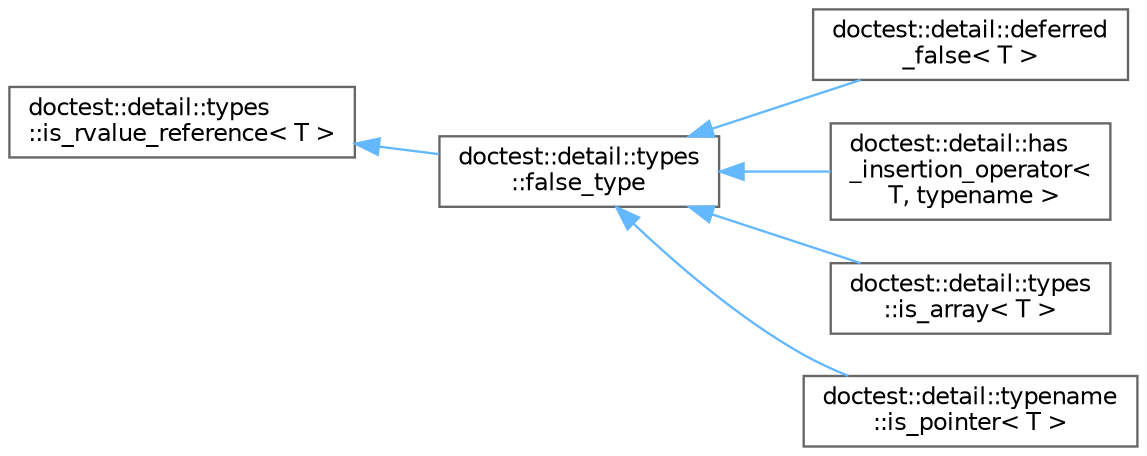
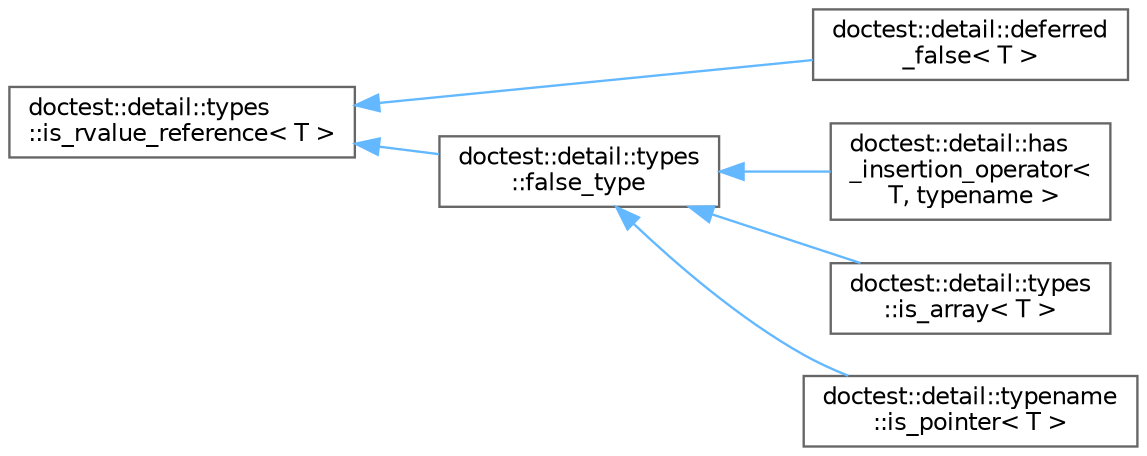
(786, 104) -> (596, 81)
